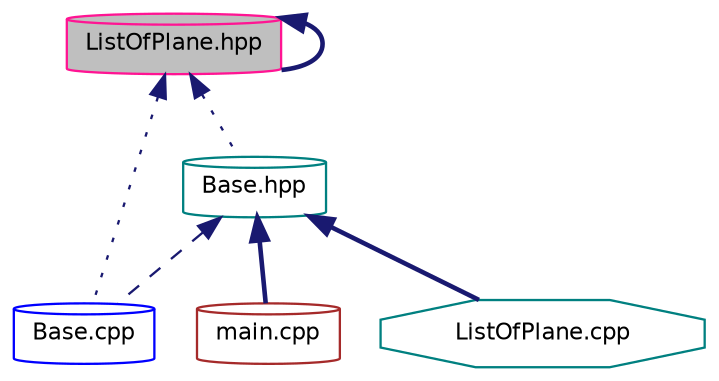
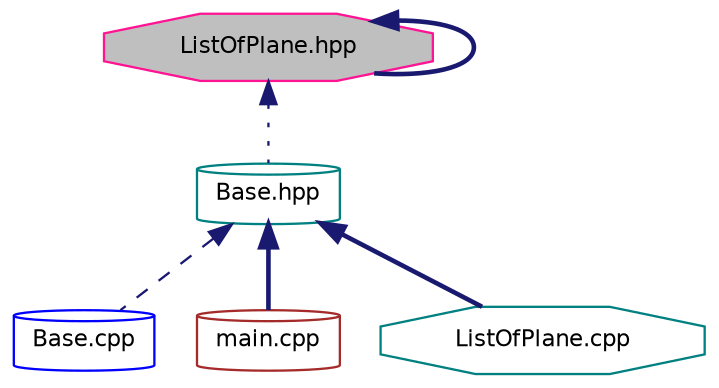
(174, 44) -> (268, 47)
(125, 200) -> none
